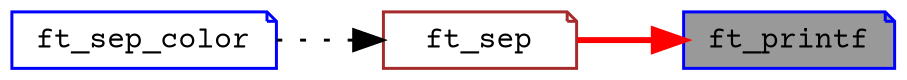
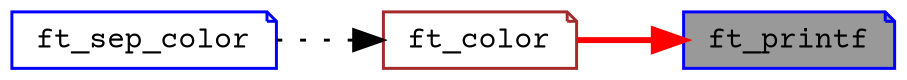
(480, 40) -> (480, 40)
